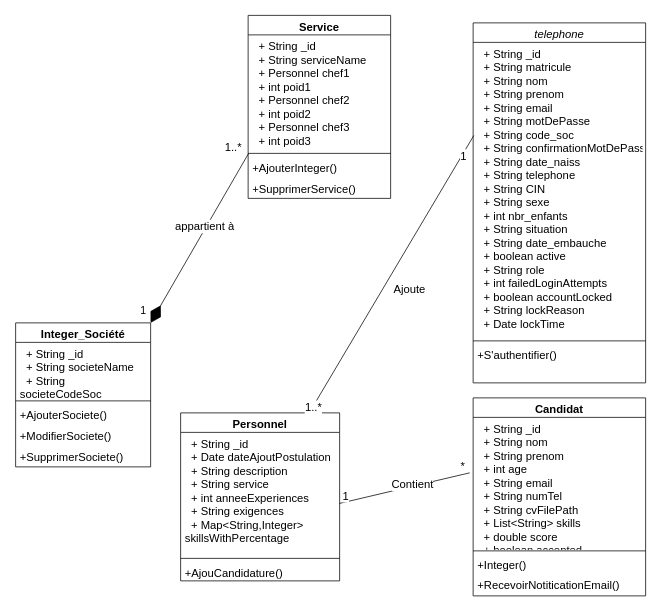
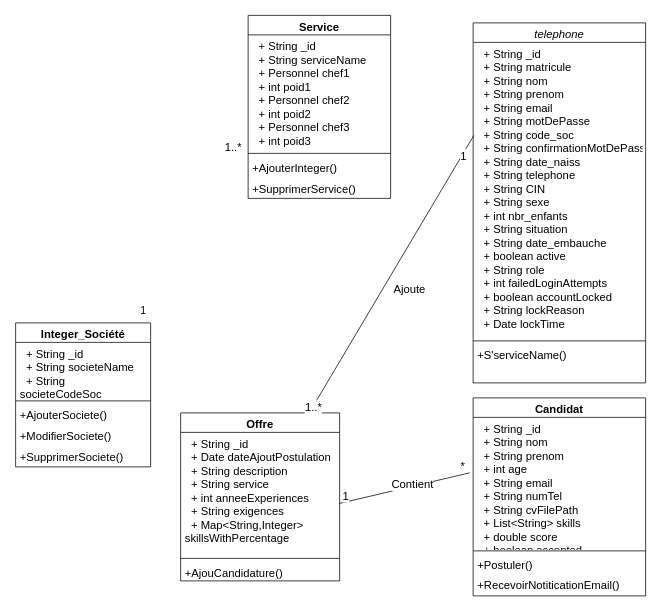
(203, 232) -> none
(526, 356) -> (524, 356)
(260, 425) -> (260, 425)
(509, 566) -> (511, 566)
